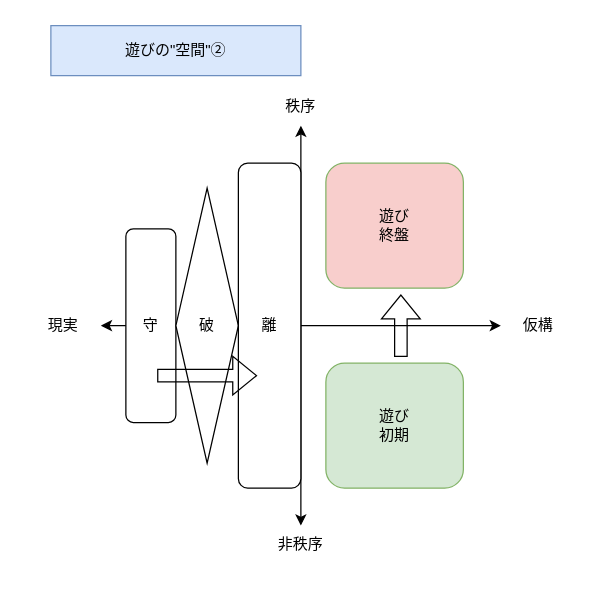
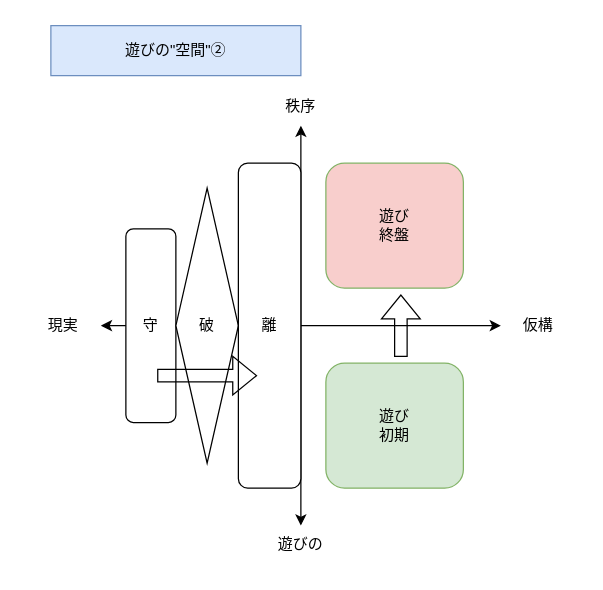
(301, 544) -> (301, 544)
